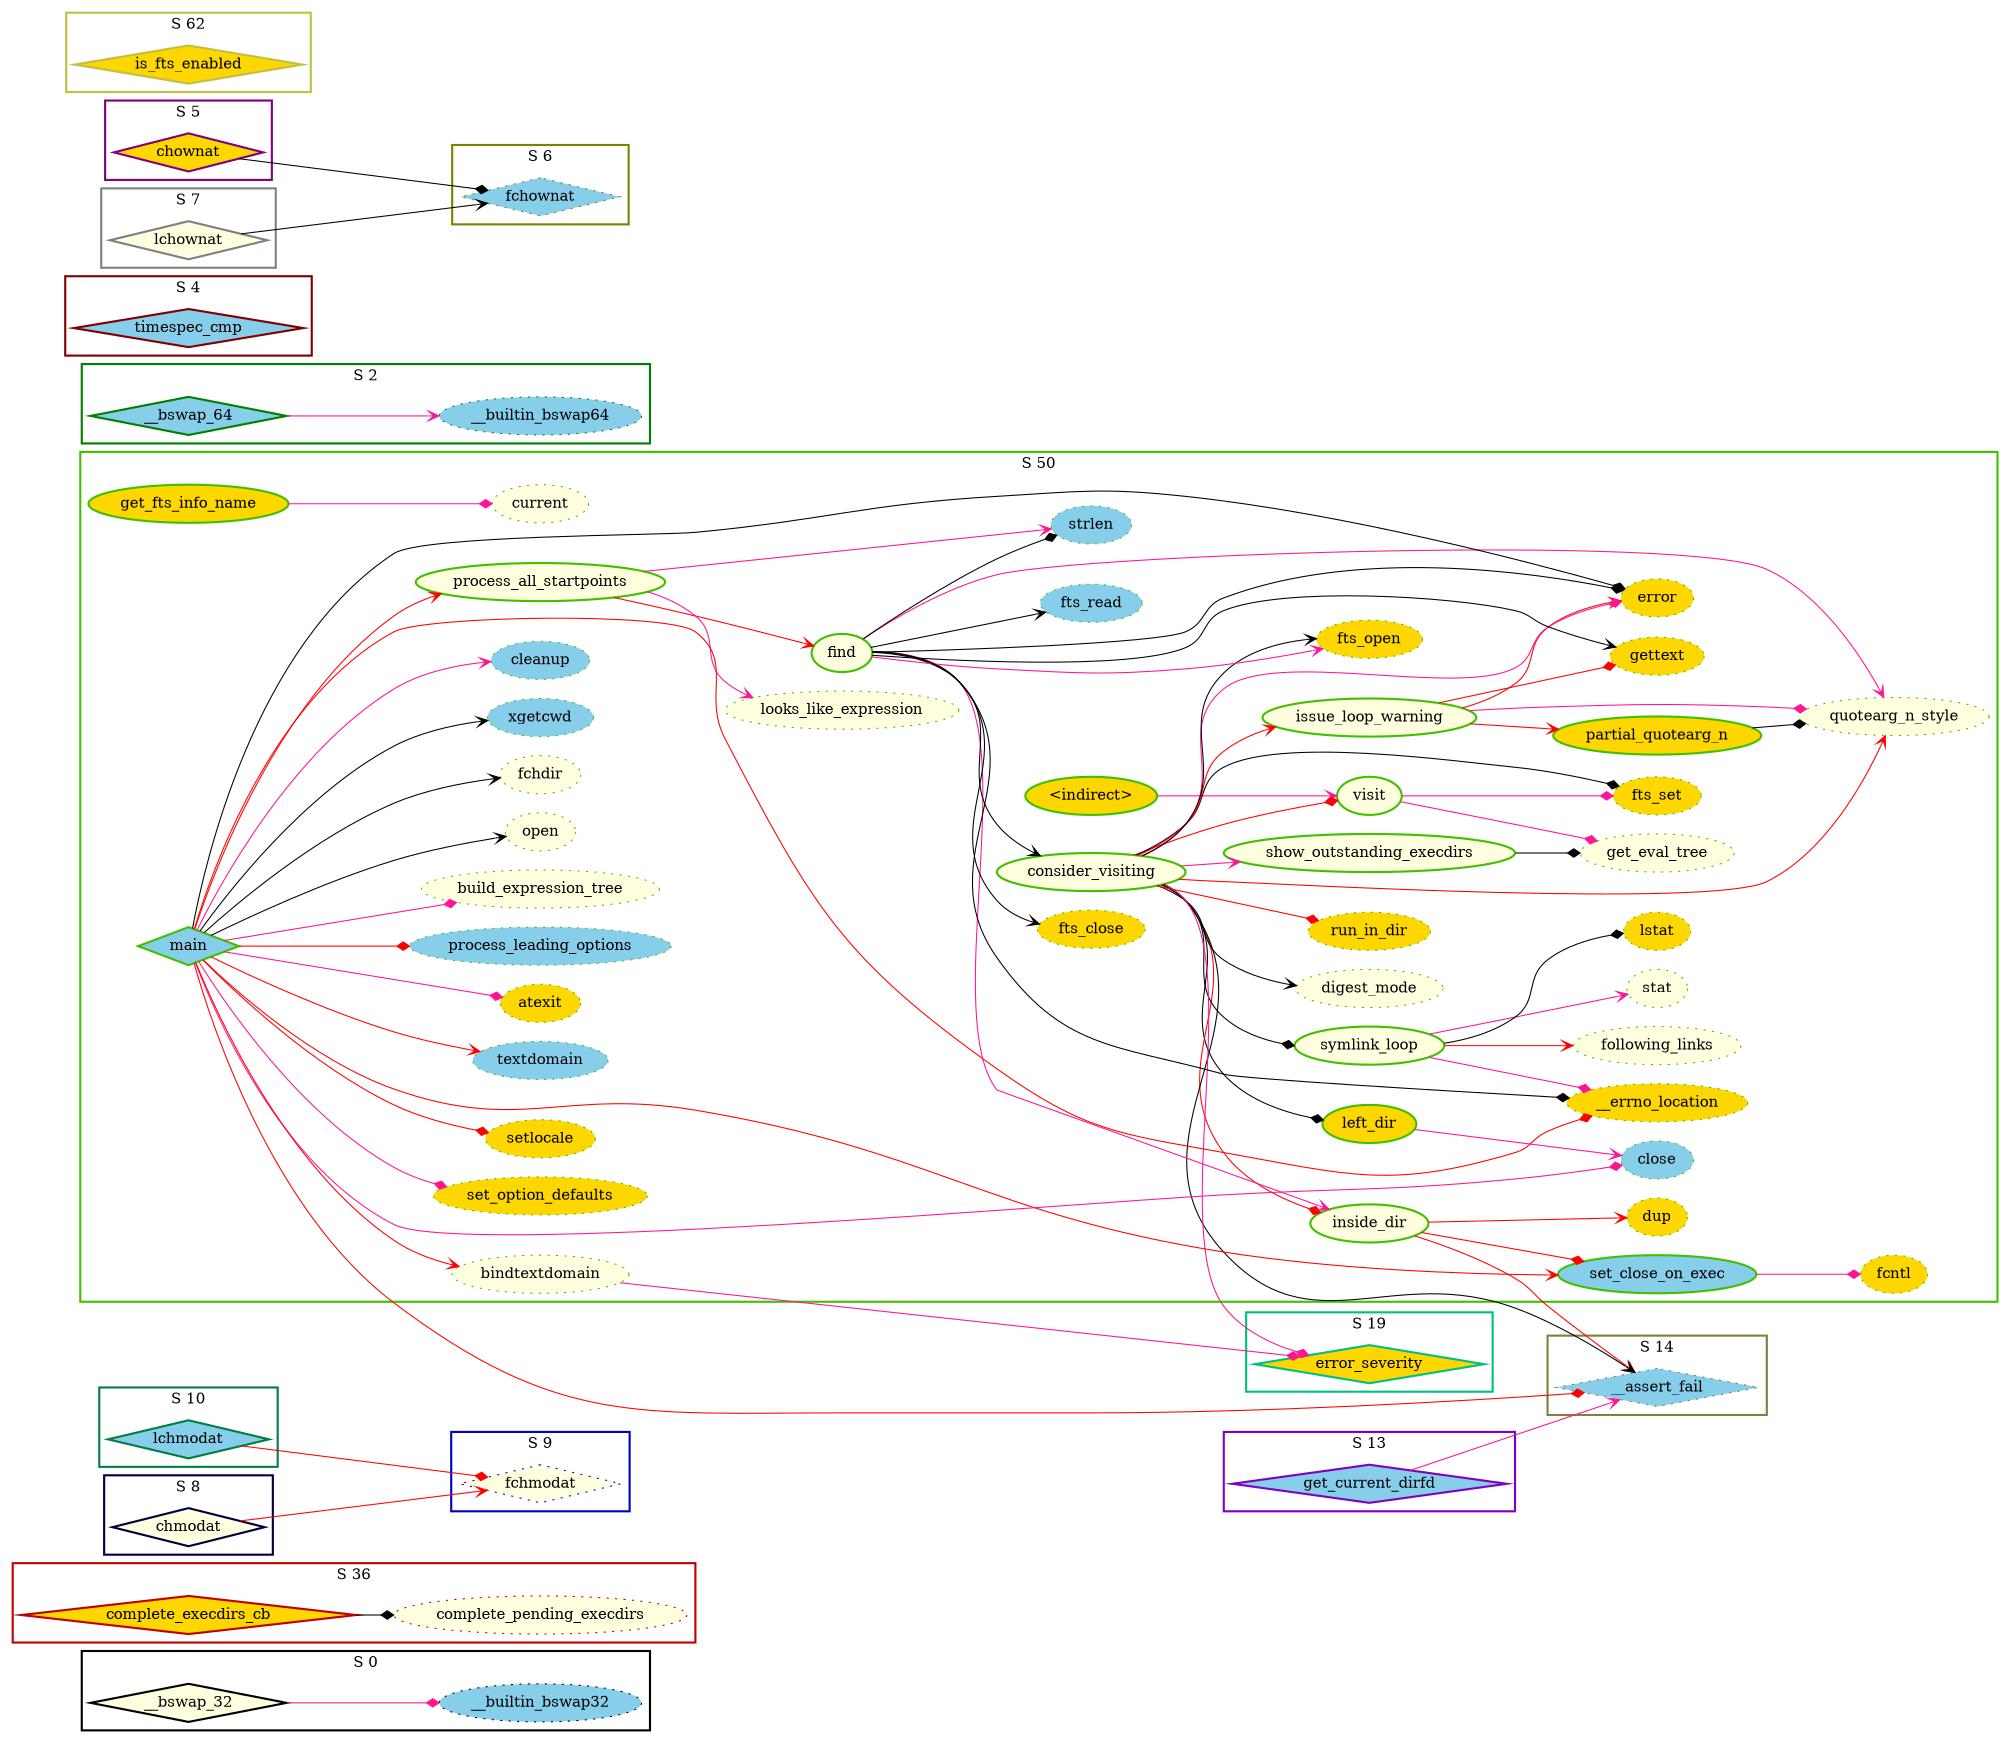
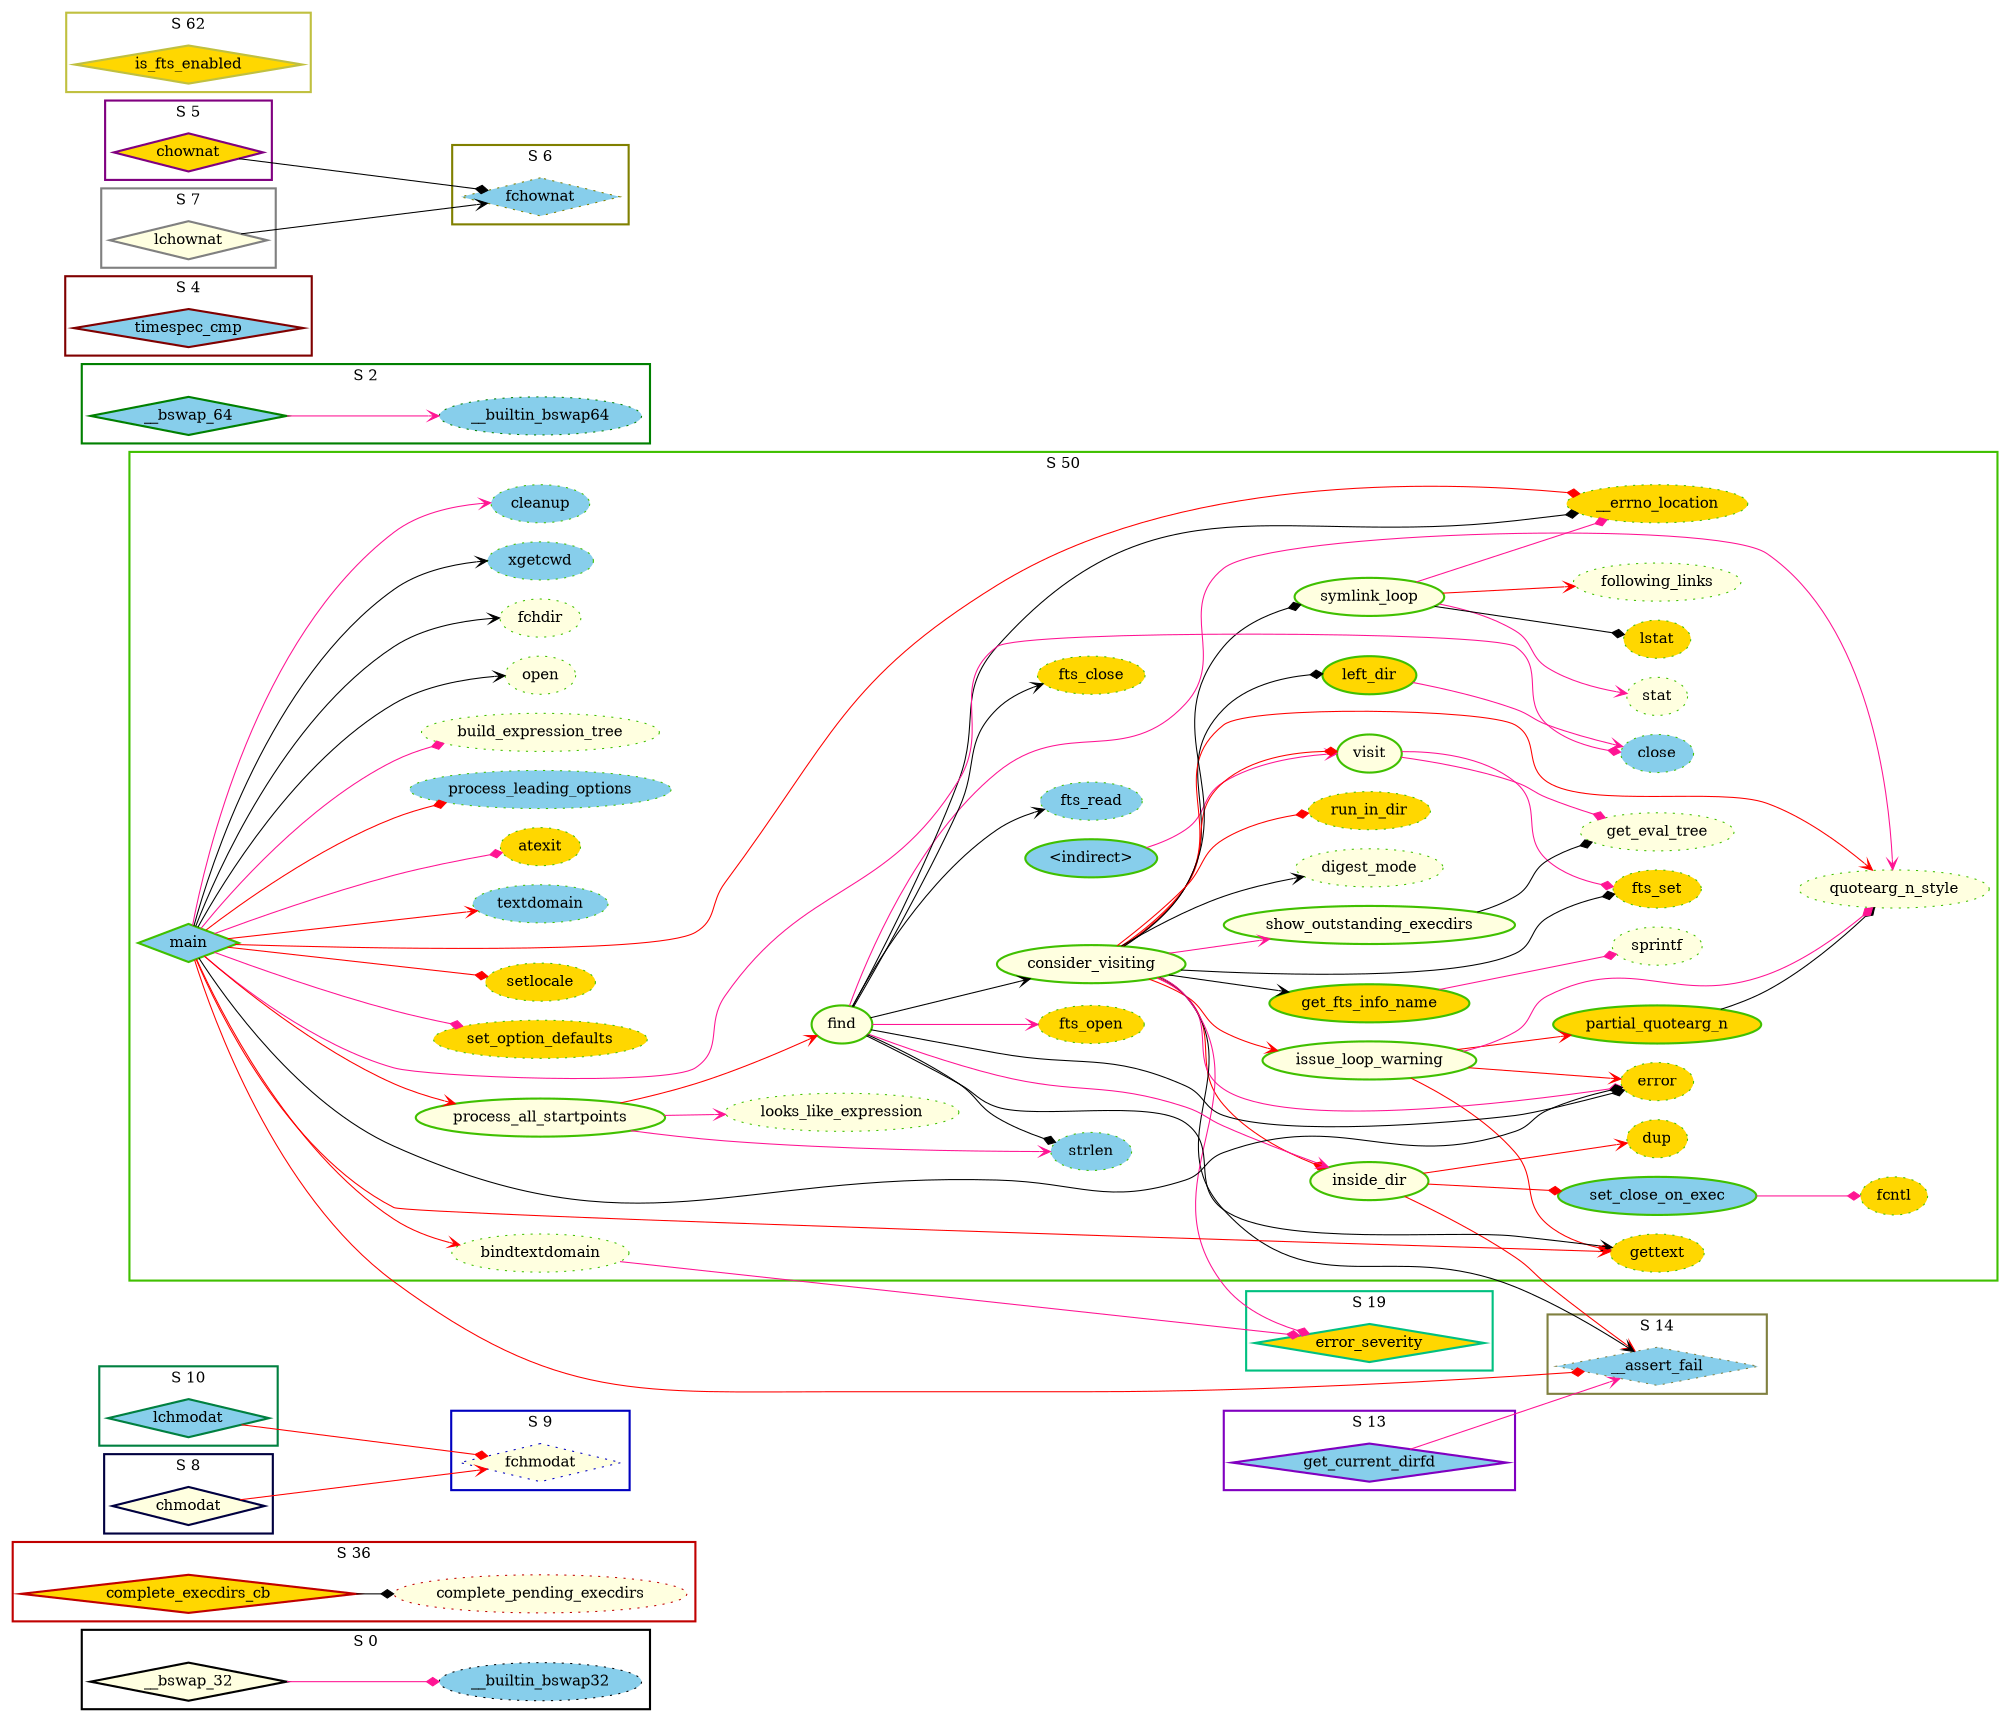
(540, 504) -> (1657, 946)
(1209, 693) -> (1223, 983)
(1091, 796) -> (1091, 858)
(859, 1148) -> (835, 1227)
